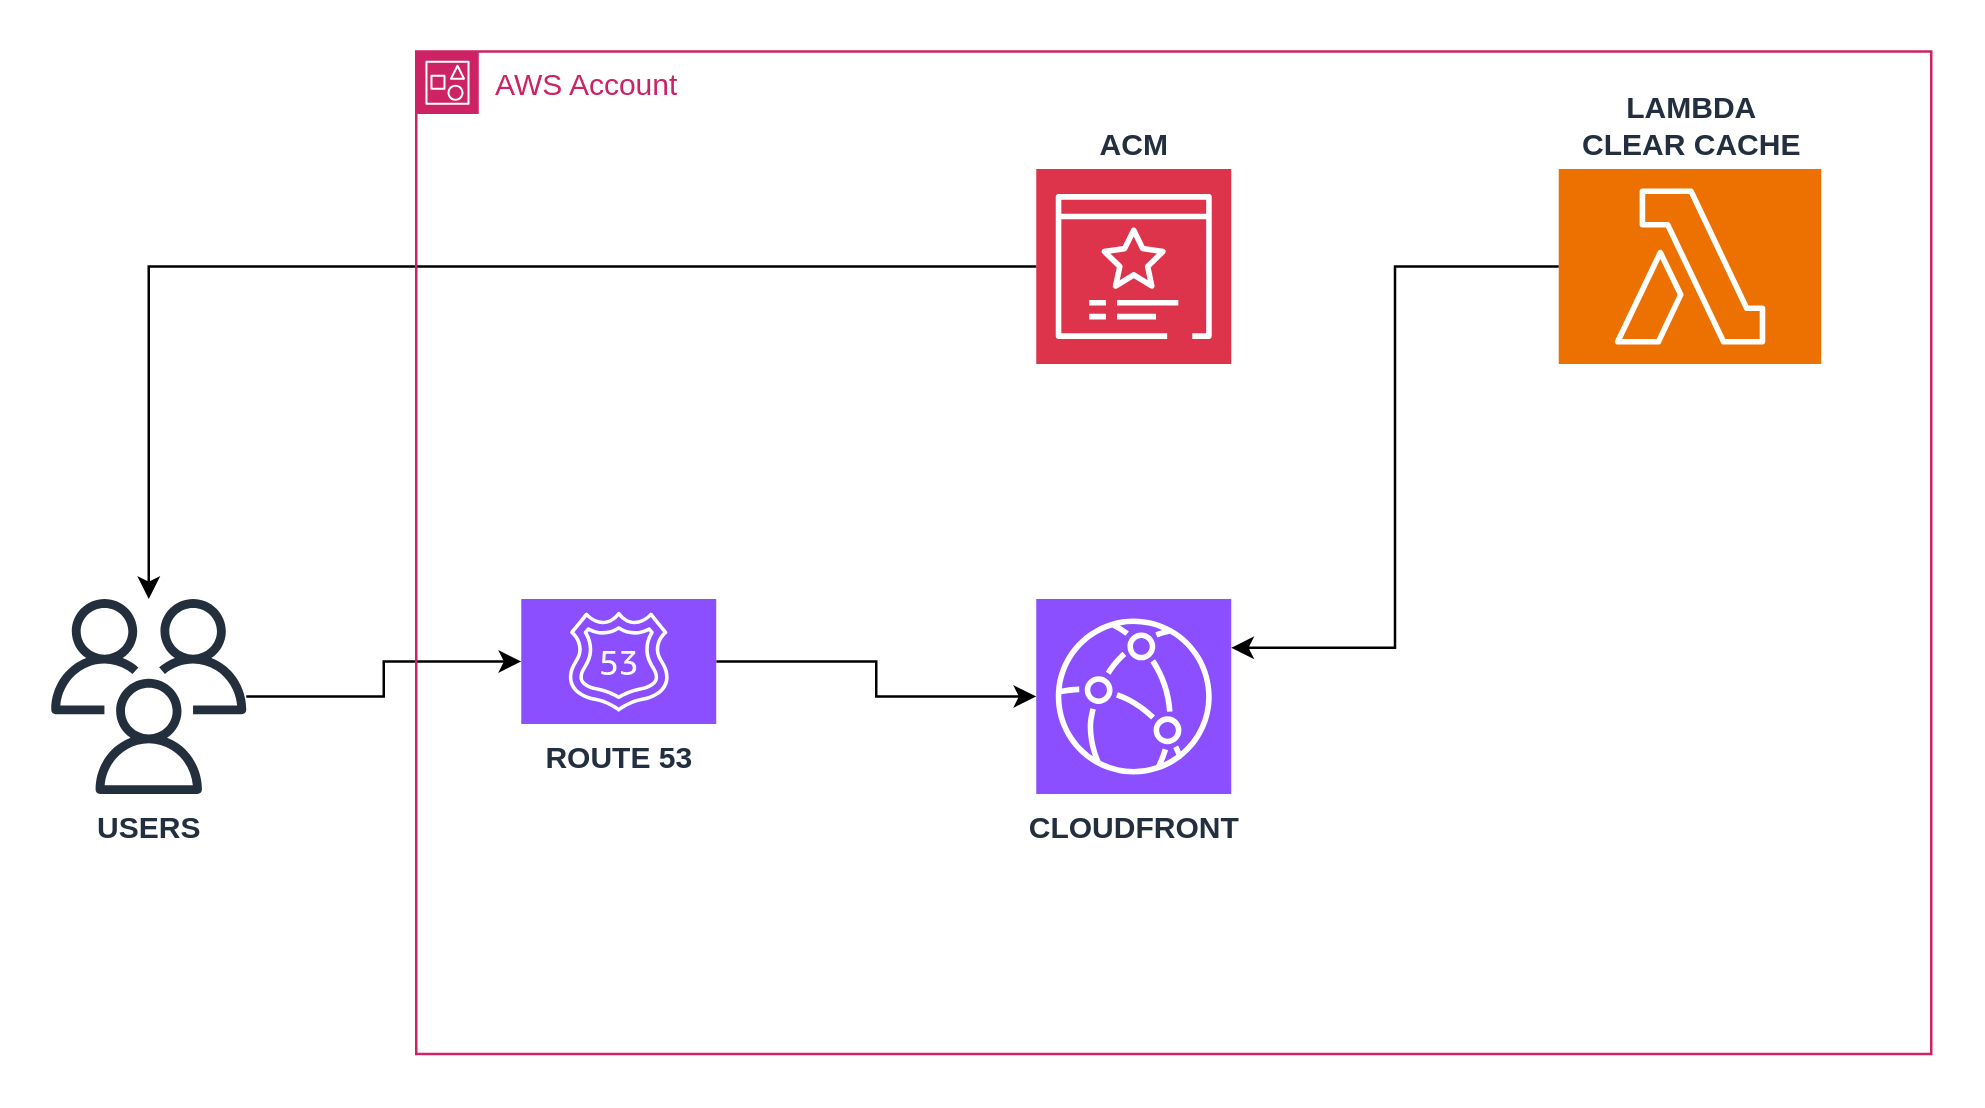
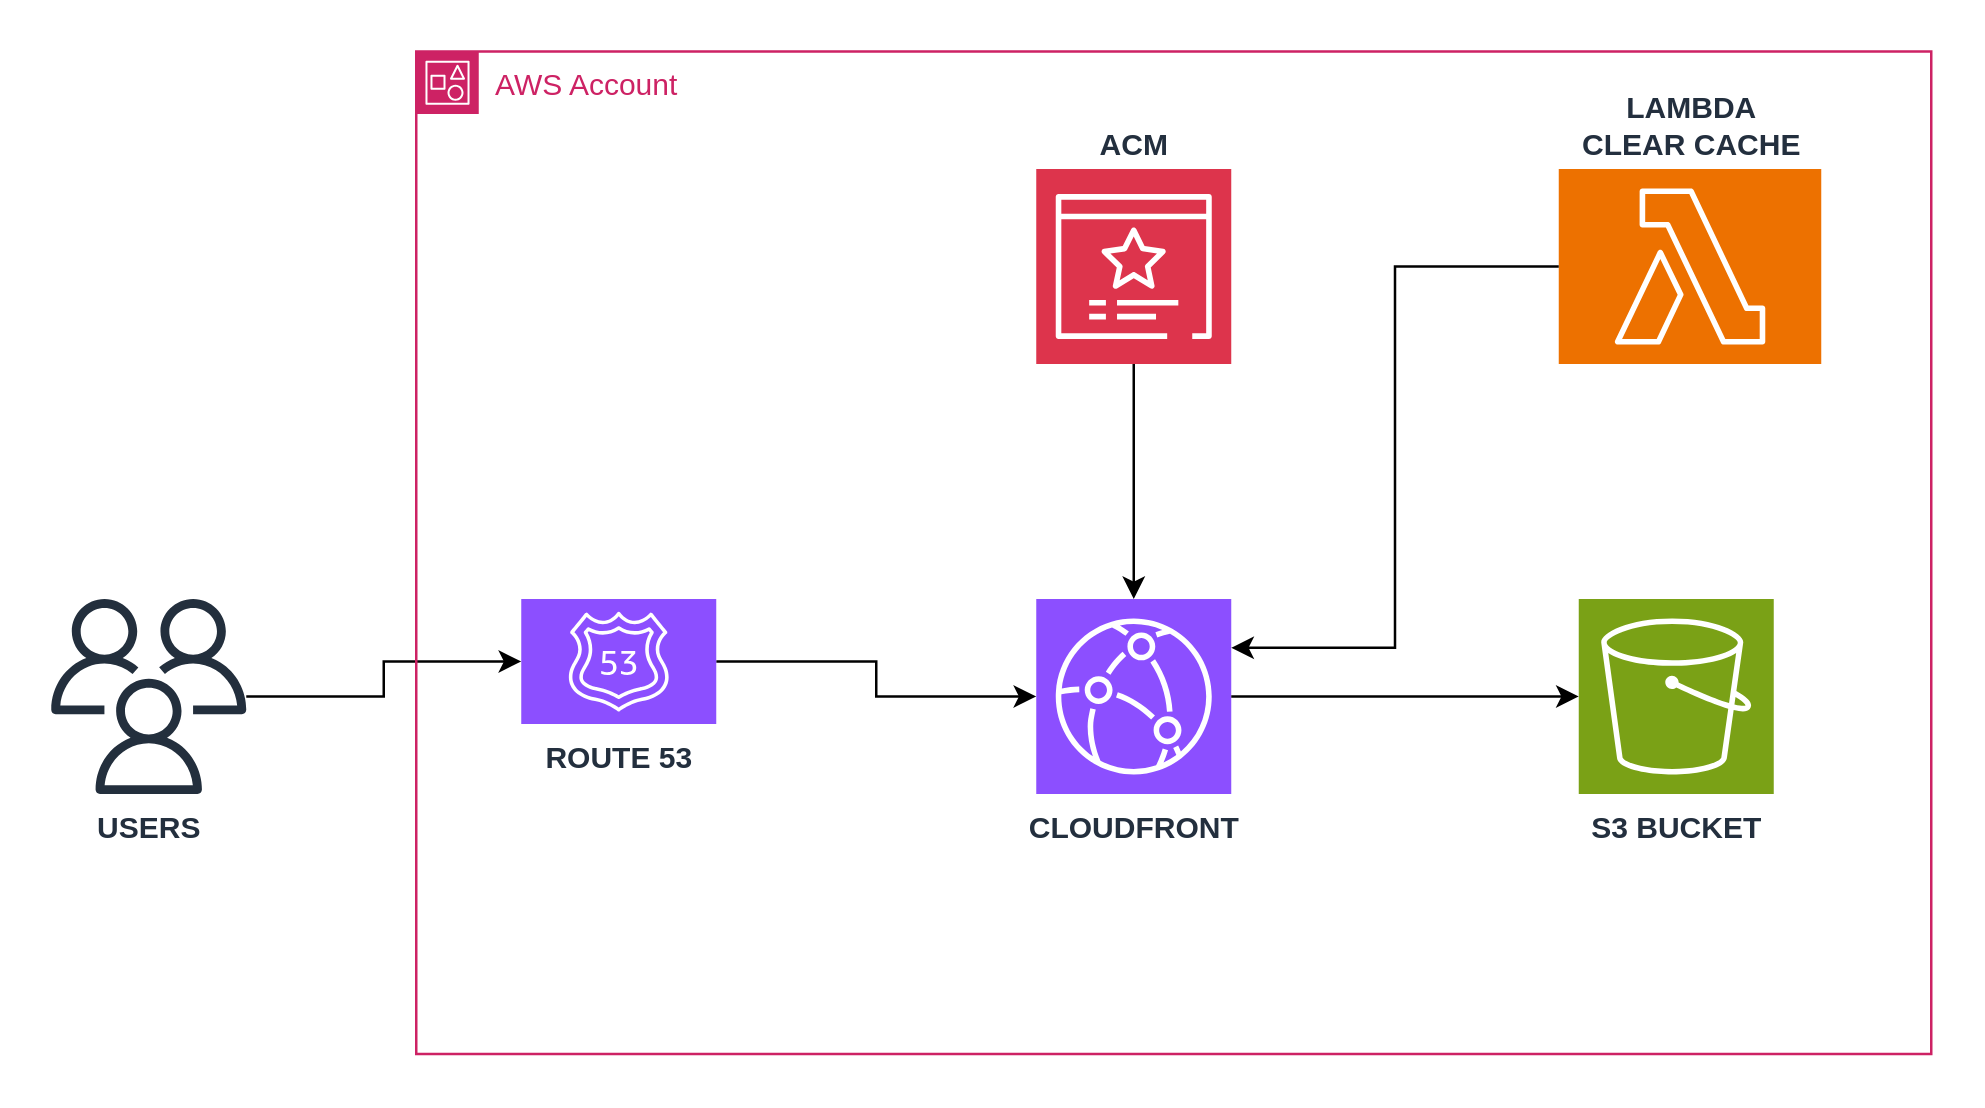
(435, 266) -> (1134, 473)
none -> (1397, 696)
none -> (1676, 696)
